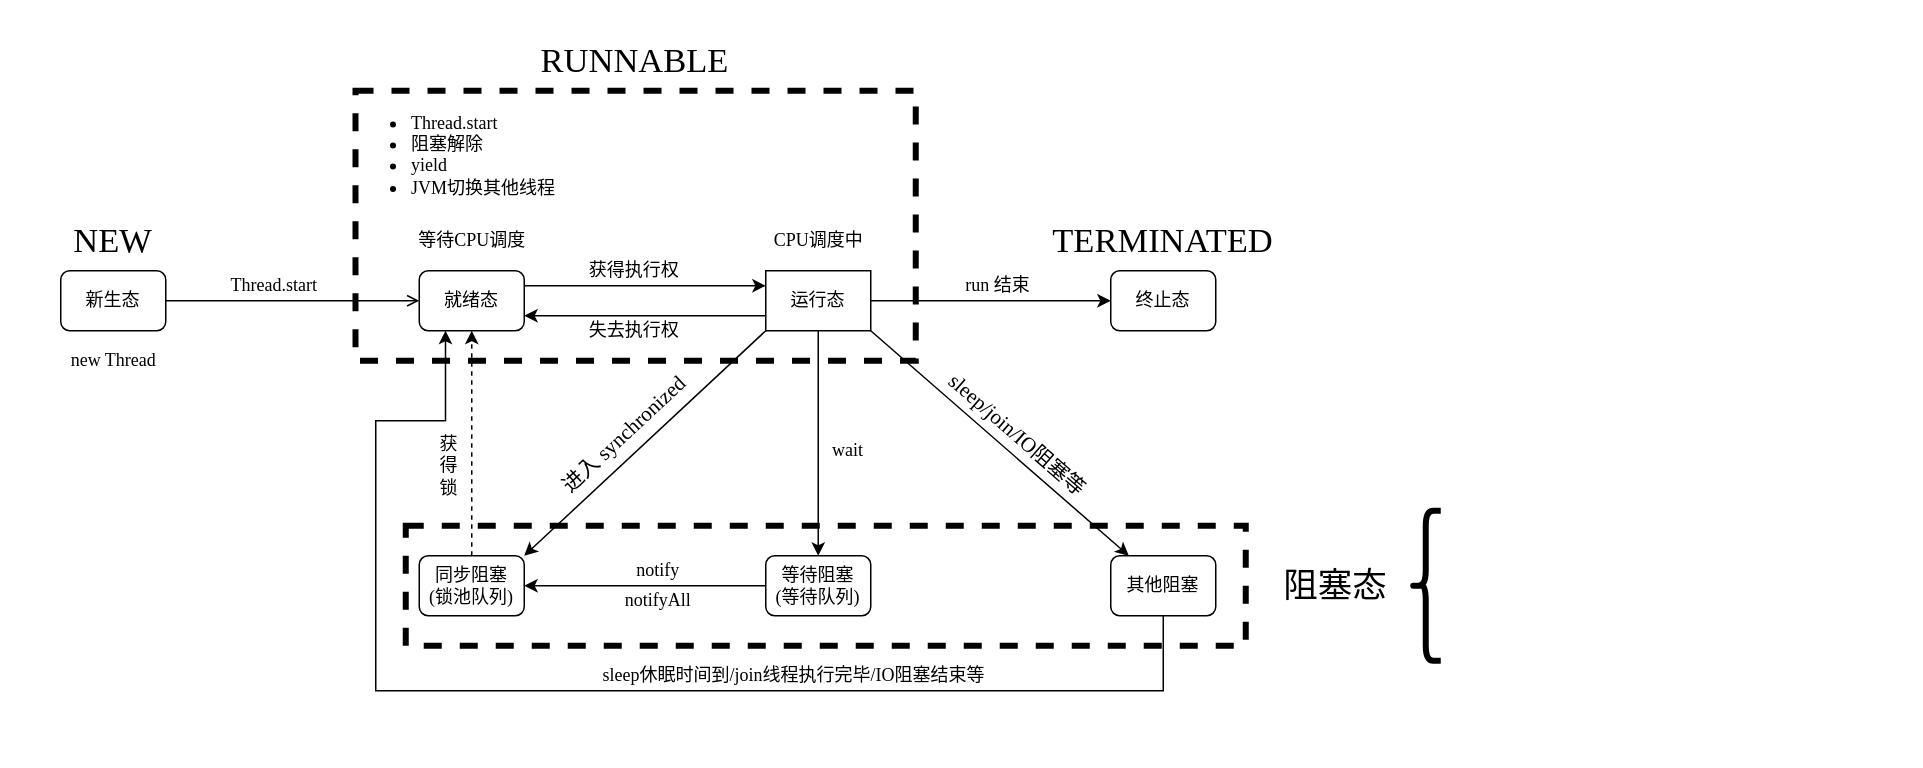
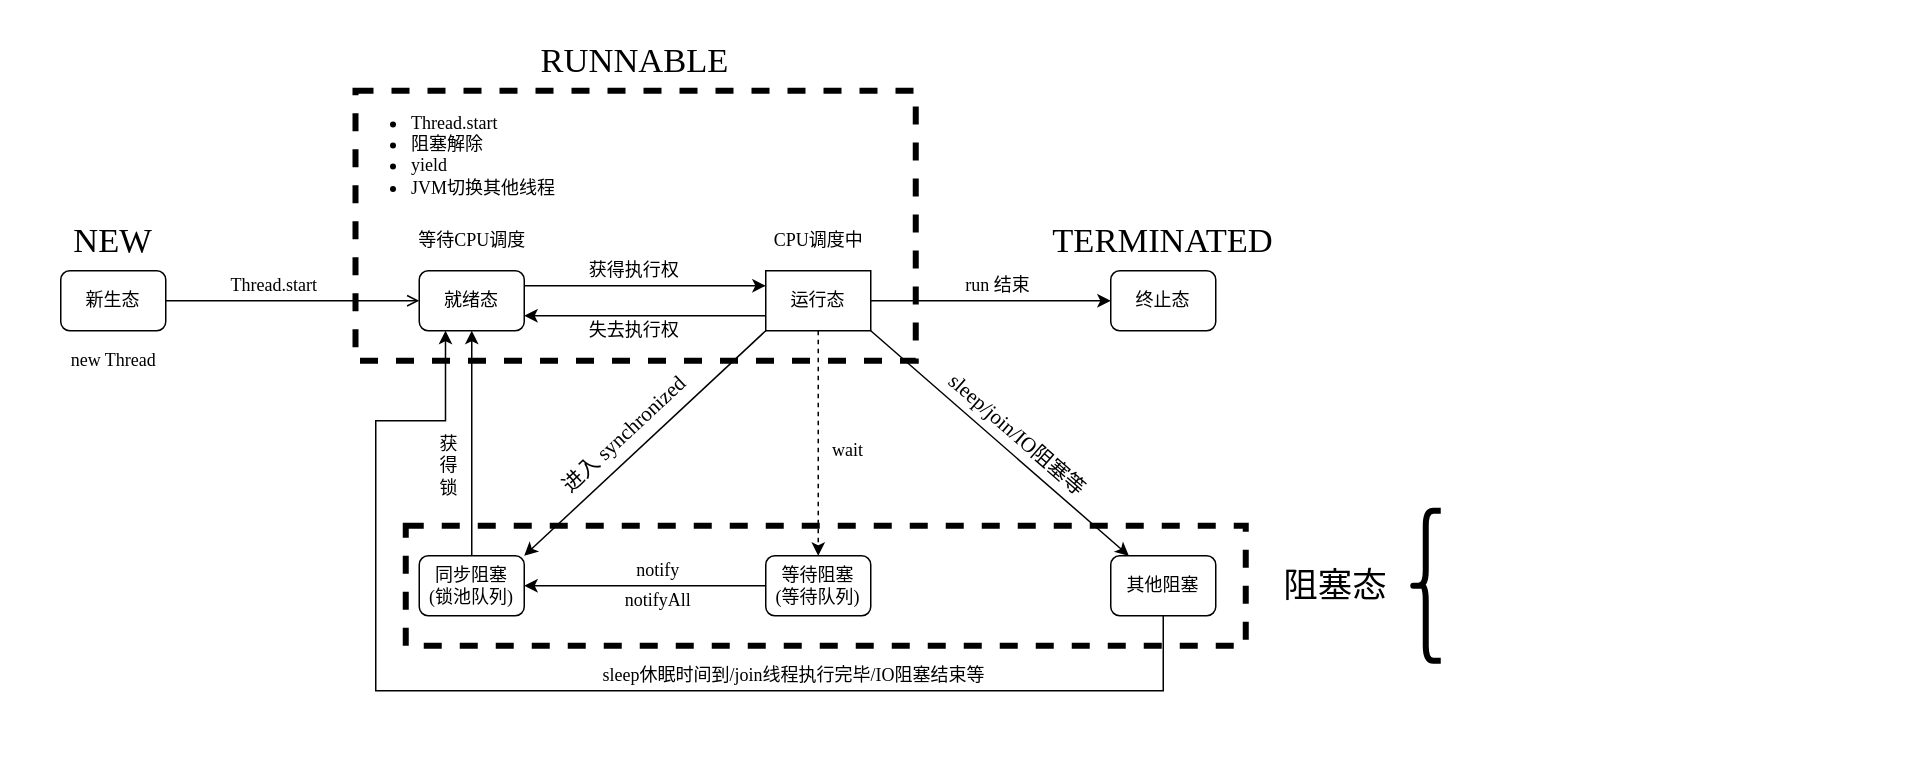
(818, 427) -> (818, 427)
(472, 459) -> (472, 459)
